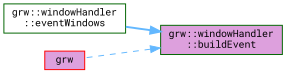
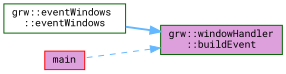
(65, 18) -> (65, 18)
(65, 60) -> (65, 60)
